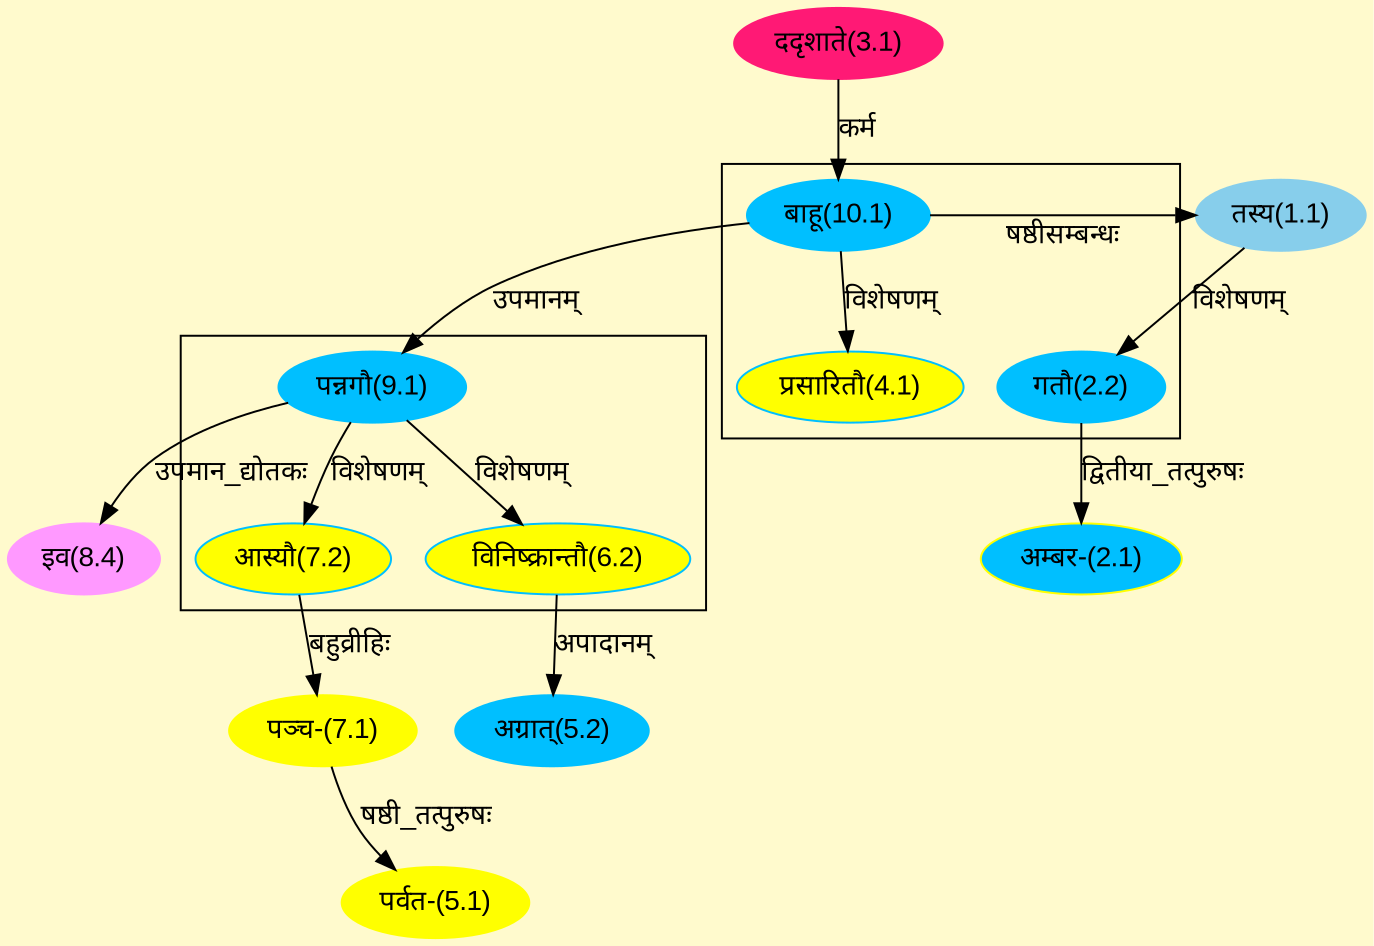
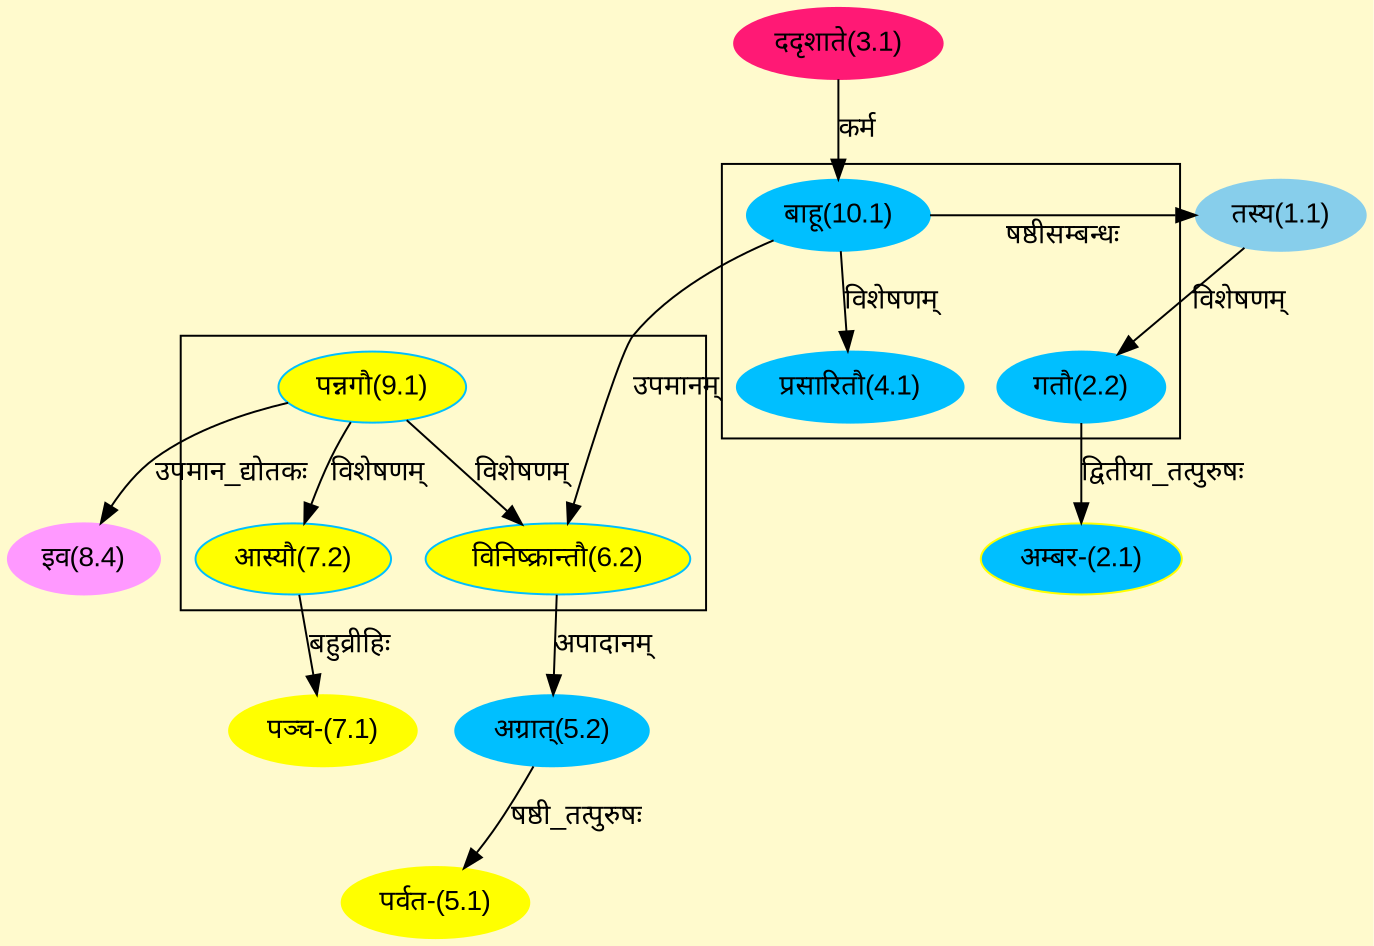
(574, 256) -> (624, 355)
(372, 387) -> (372, 387)
(850, 387) -> (850, 387)
(350, 814) -> (507, 811)
